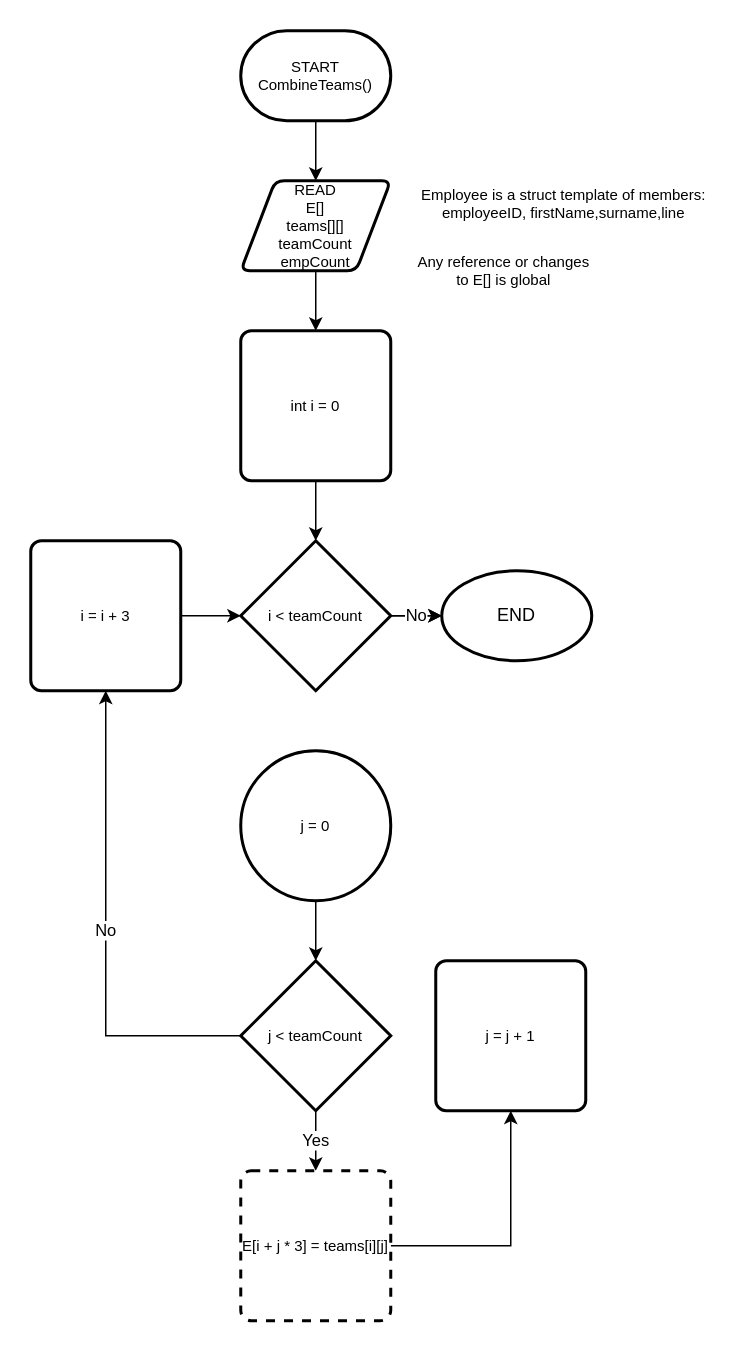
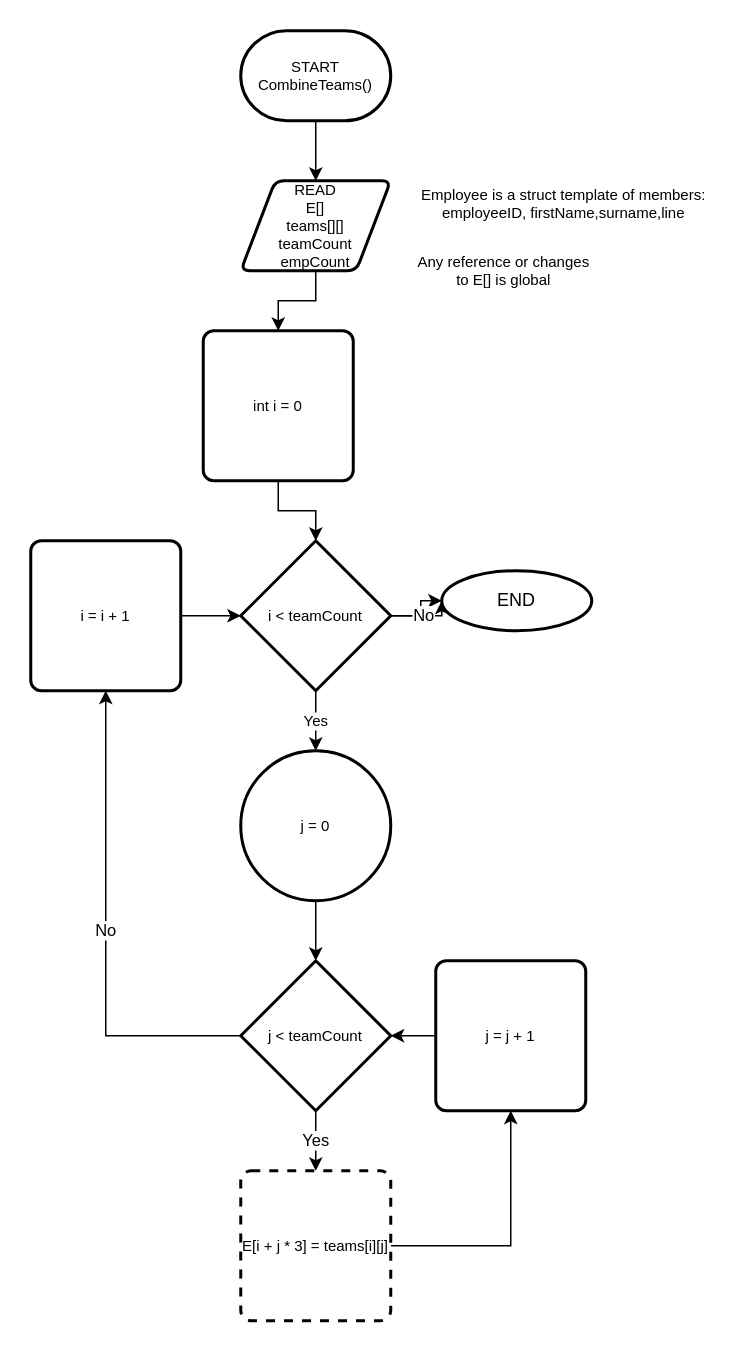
(316, 406) -> (278, 406)
(106, 616) -> (106, 616)
(517, 616) -> (517, 601)
none -> (316, 716)
none -> (409, 1036)
